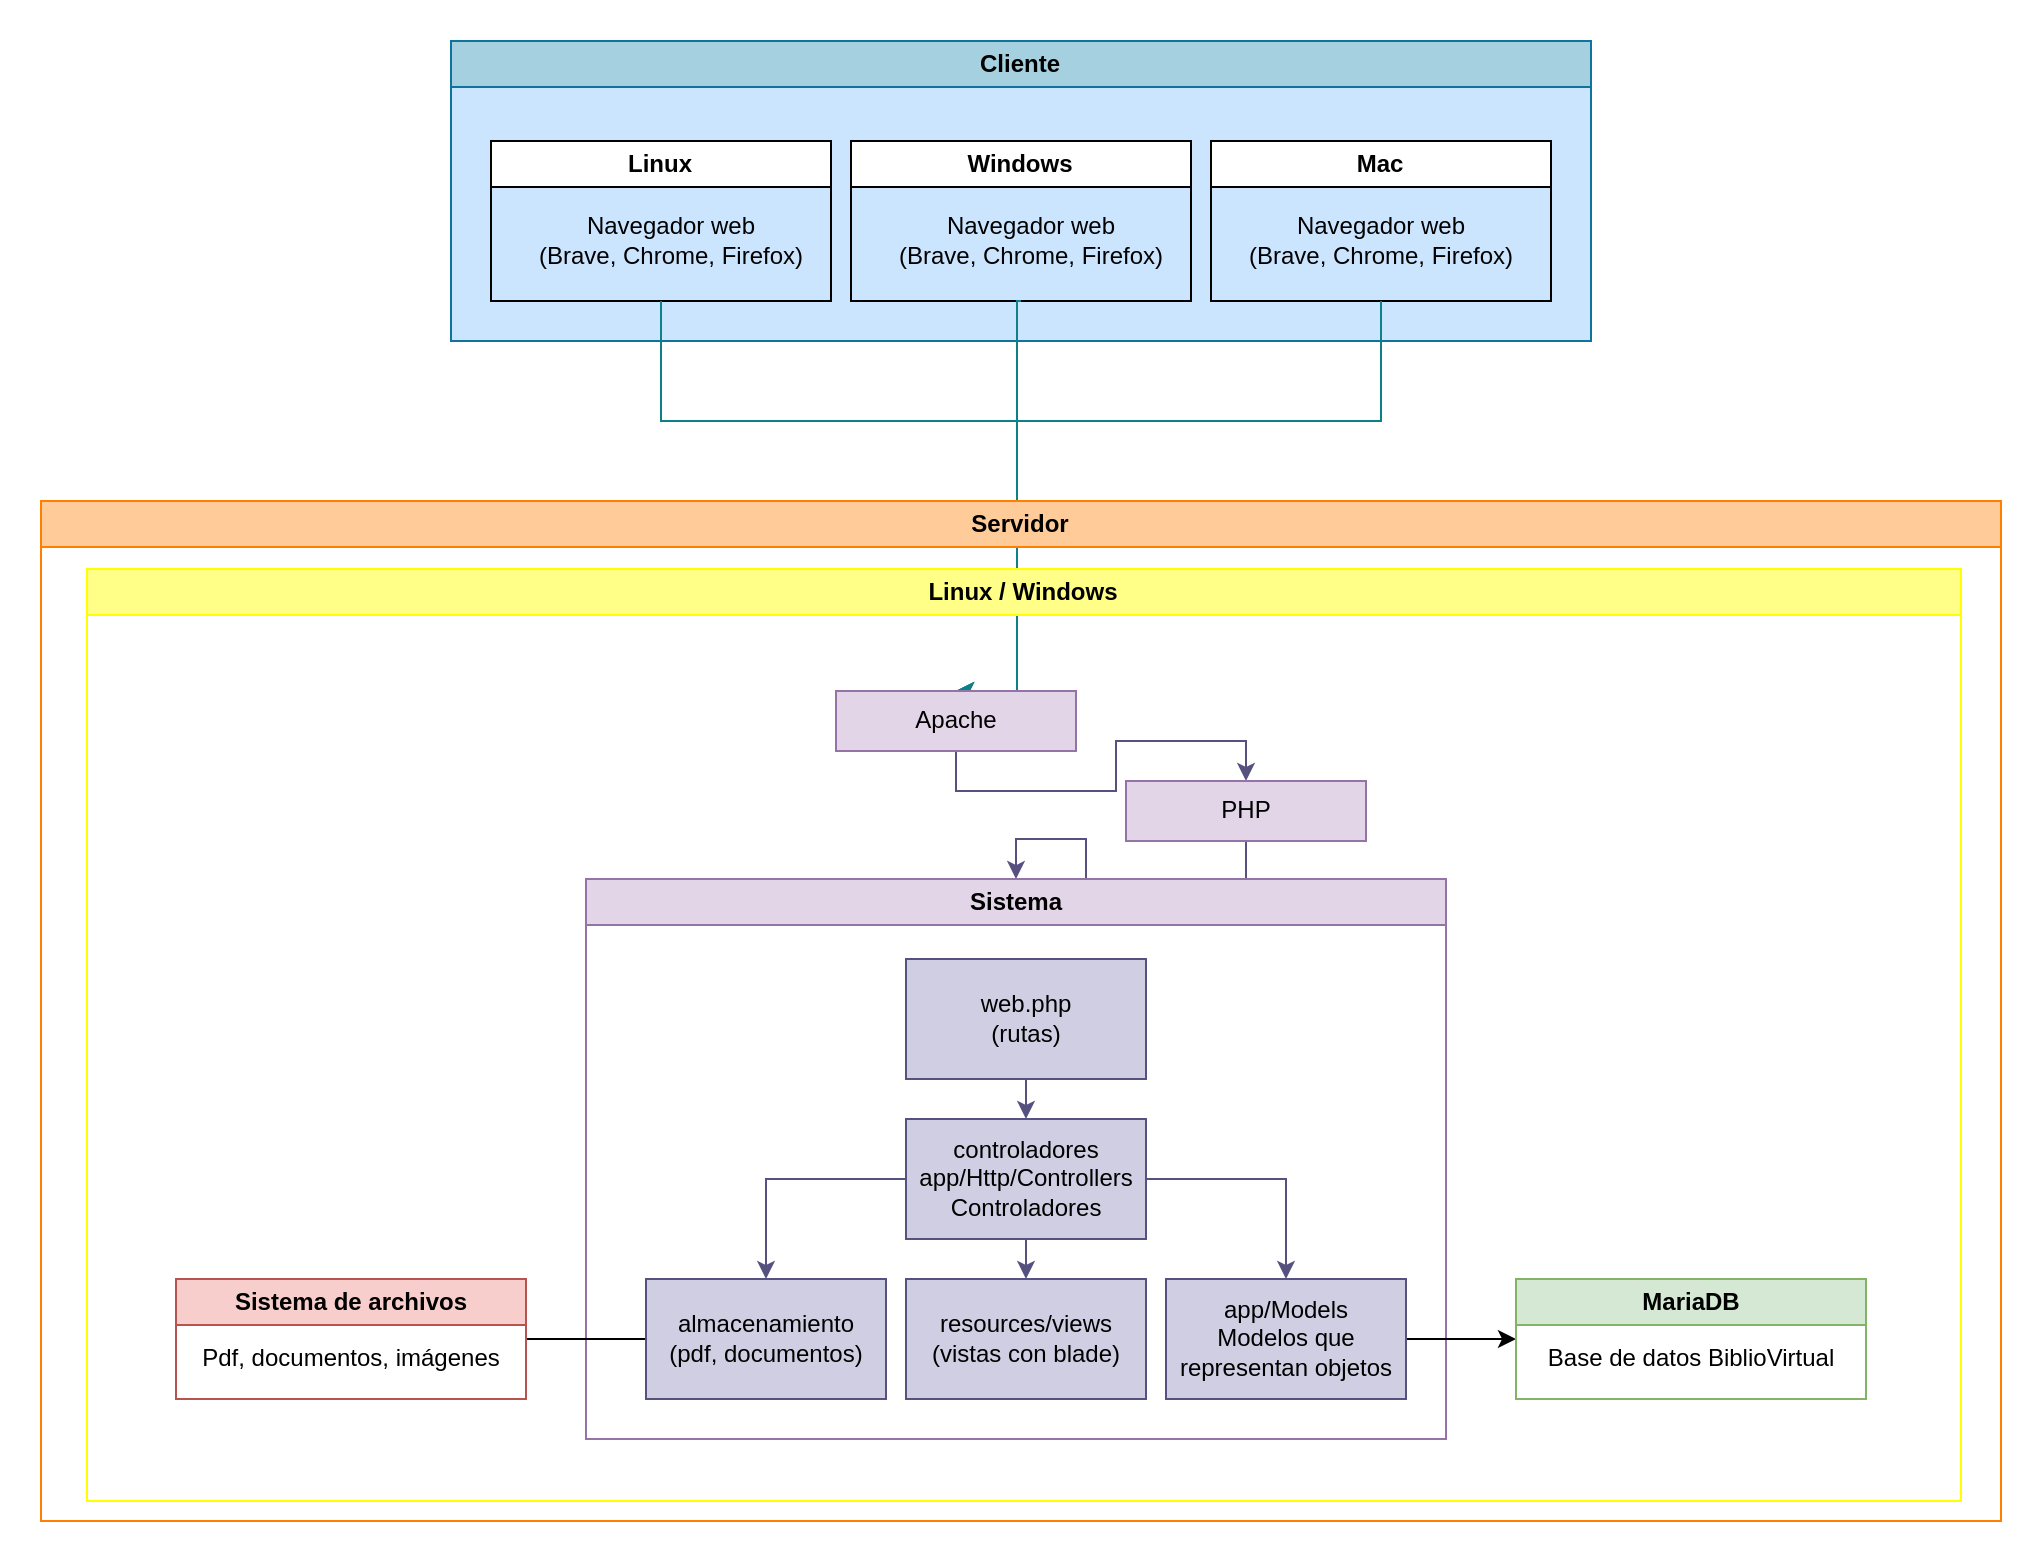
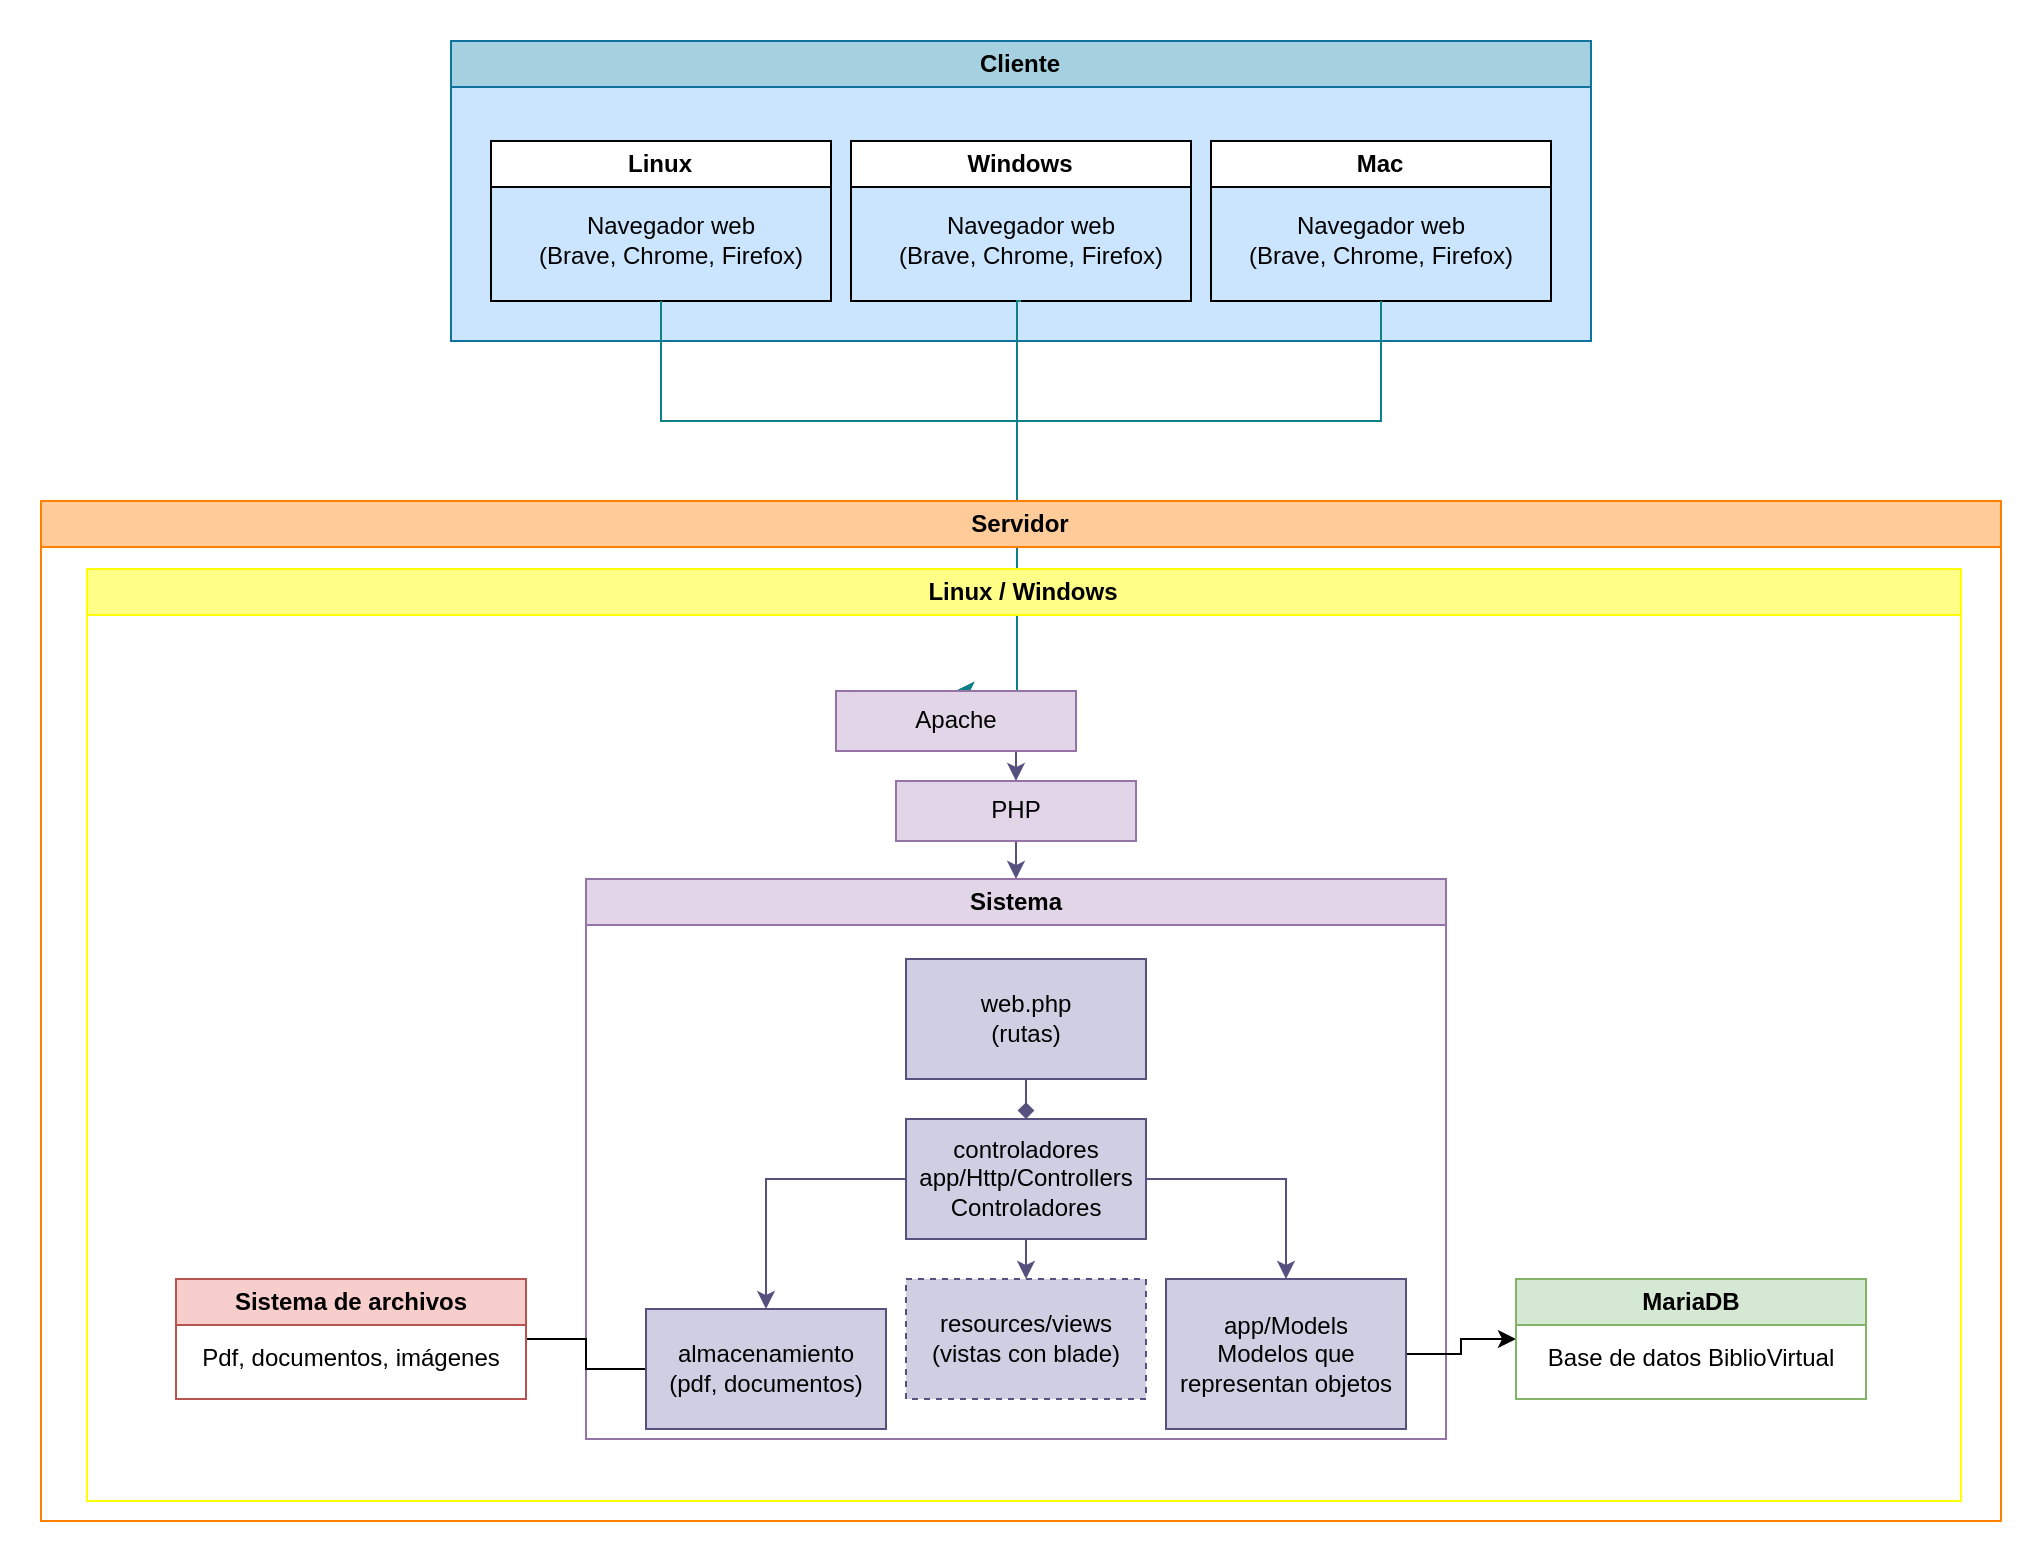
(1246, 811) -> (1016, 811)
(1026, 1104) -> (1026, 1103)
(766, 1339) -> (766, 1369)
(1026, 1339) -> (1026, 1339)
(1286, 1339) -> (1286, 1354)
